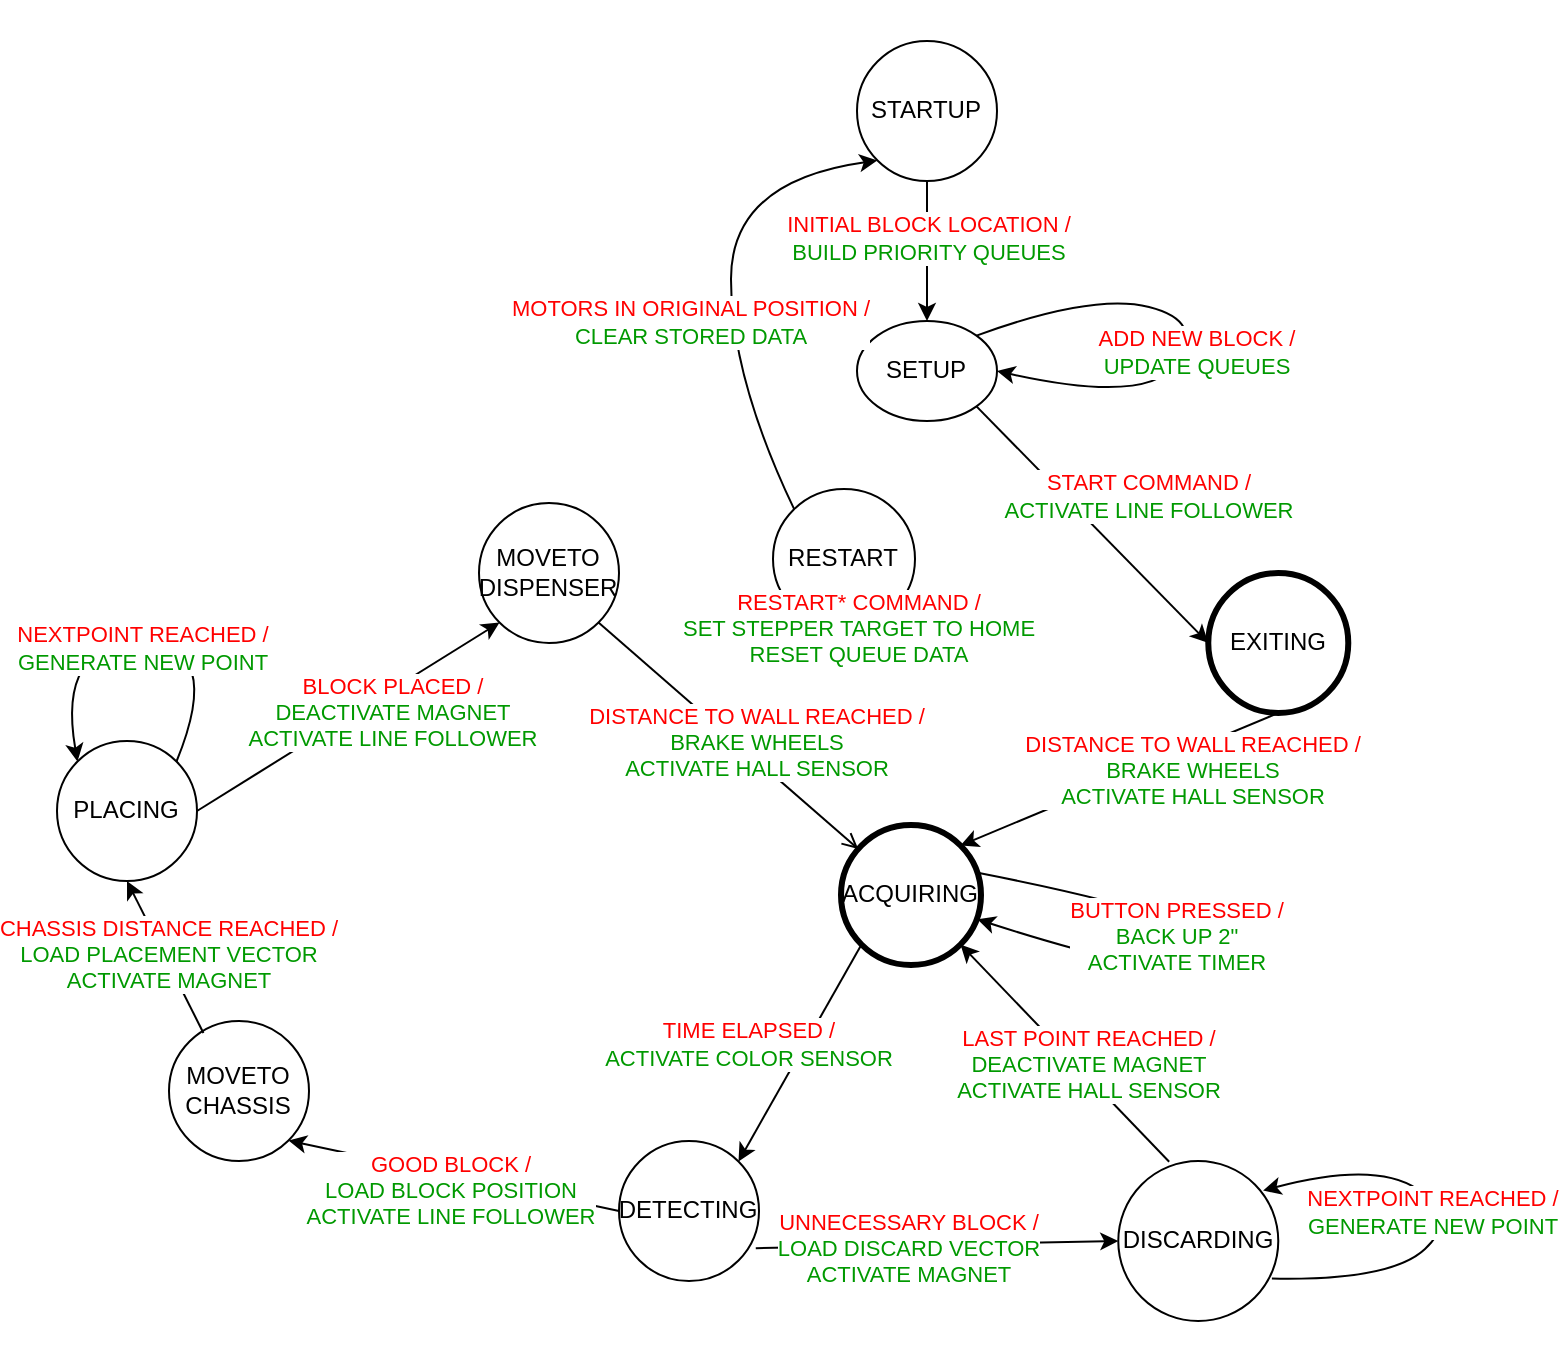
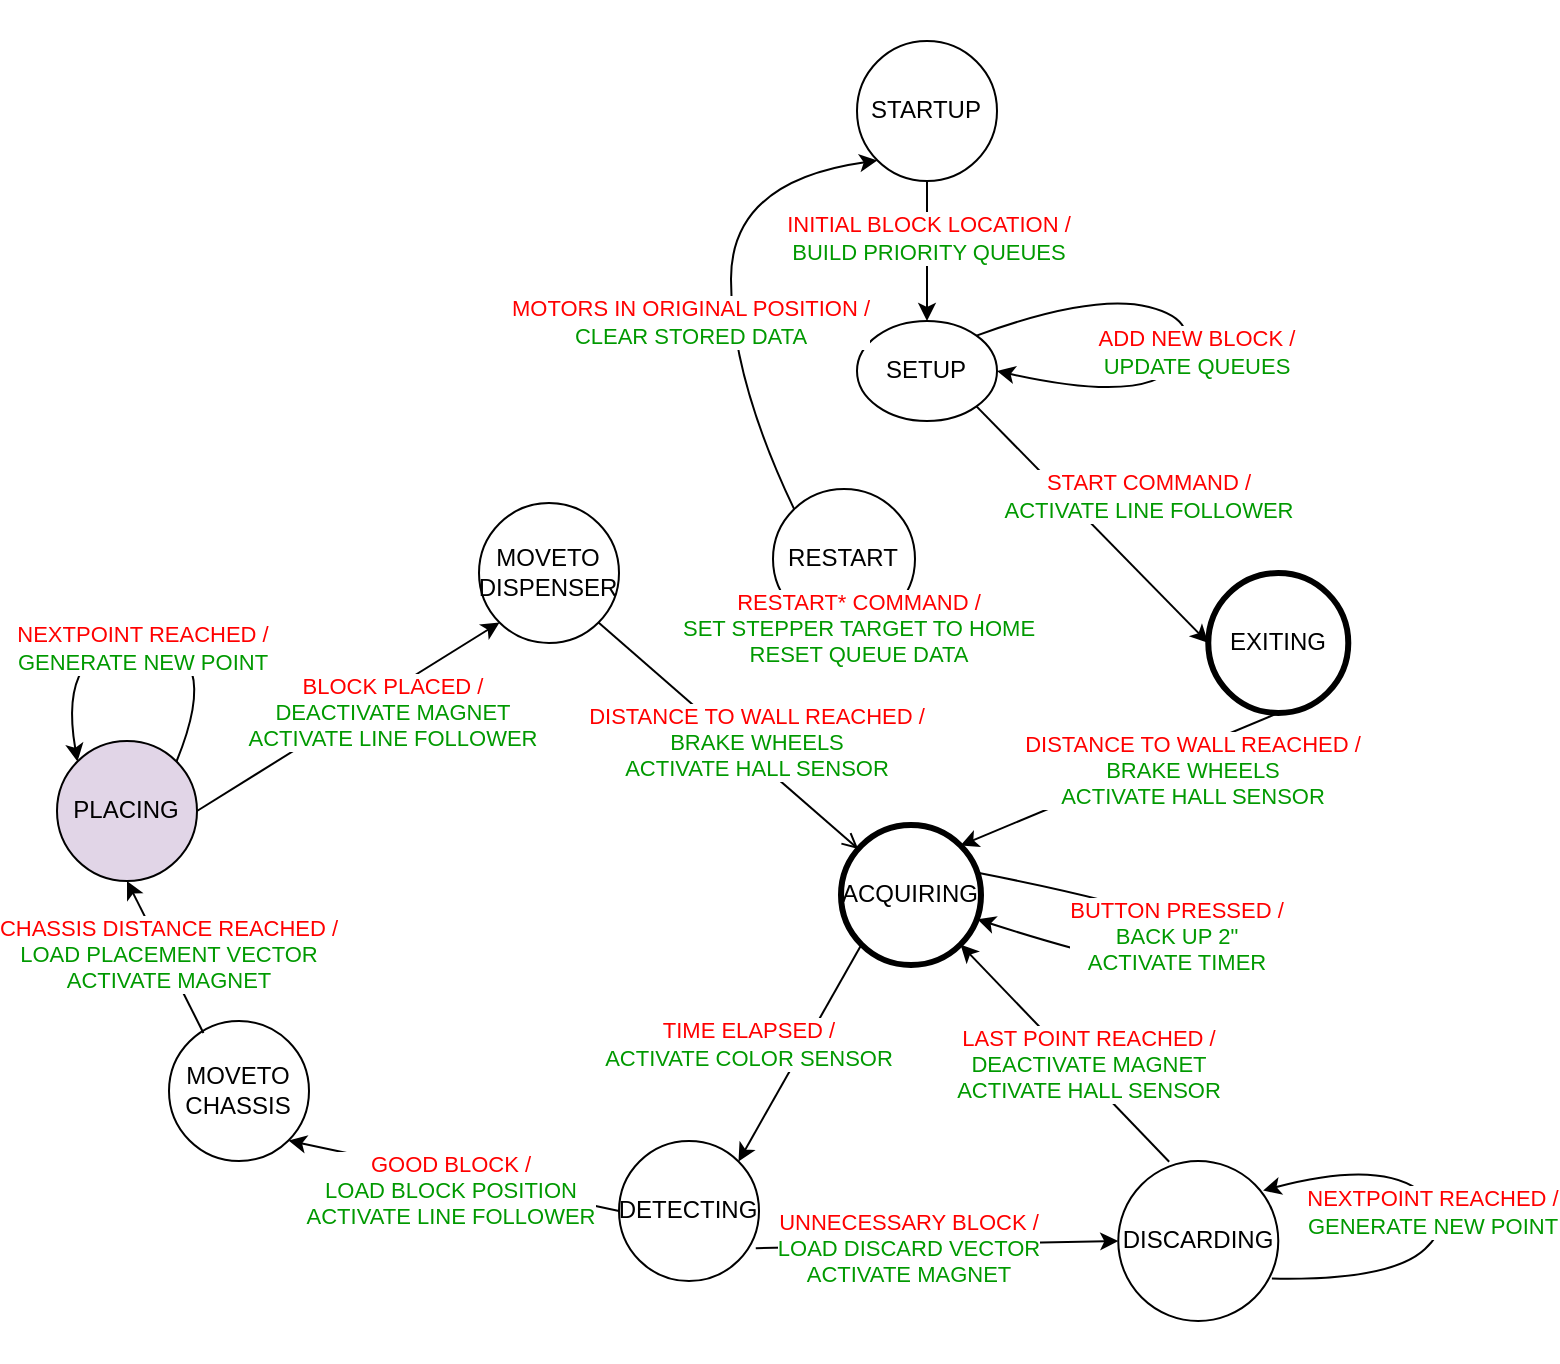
(127, 811) -> (127, 811)
